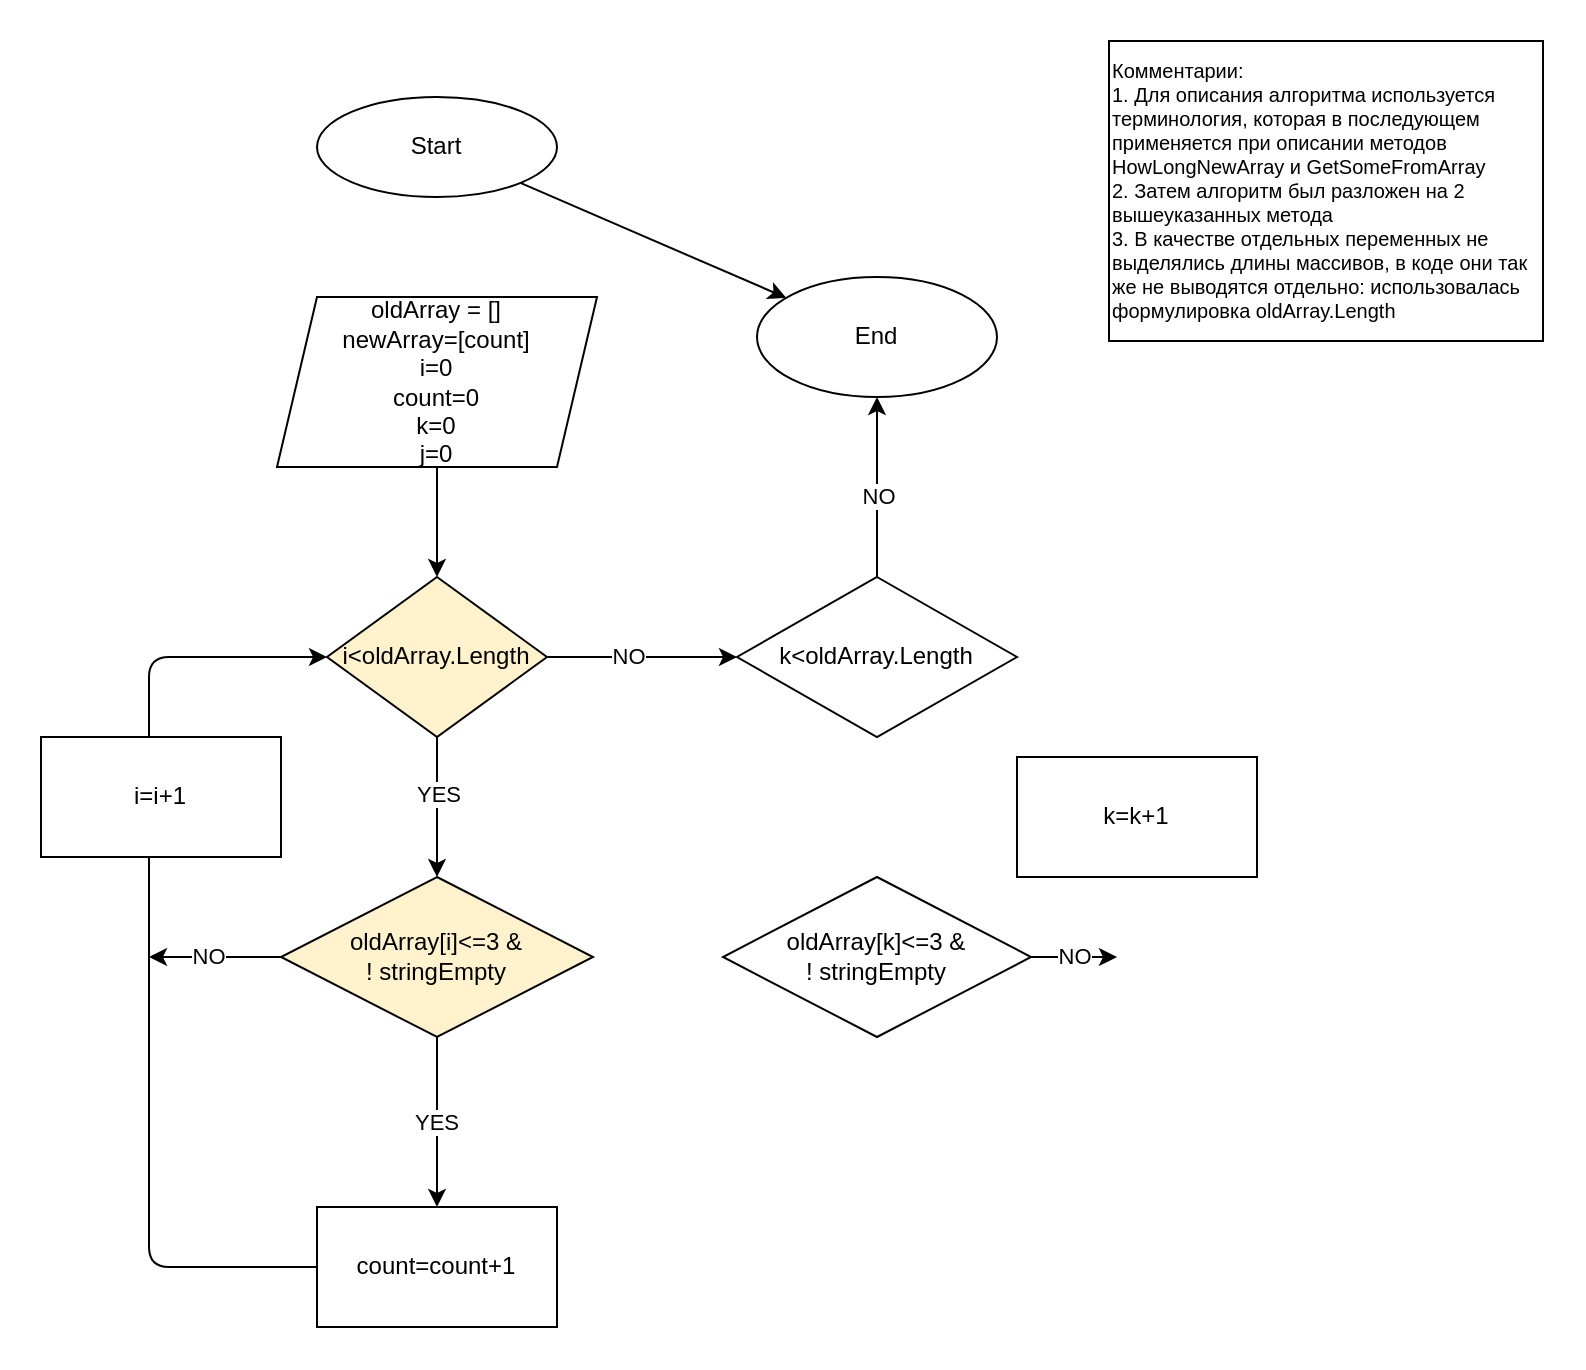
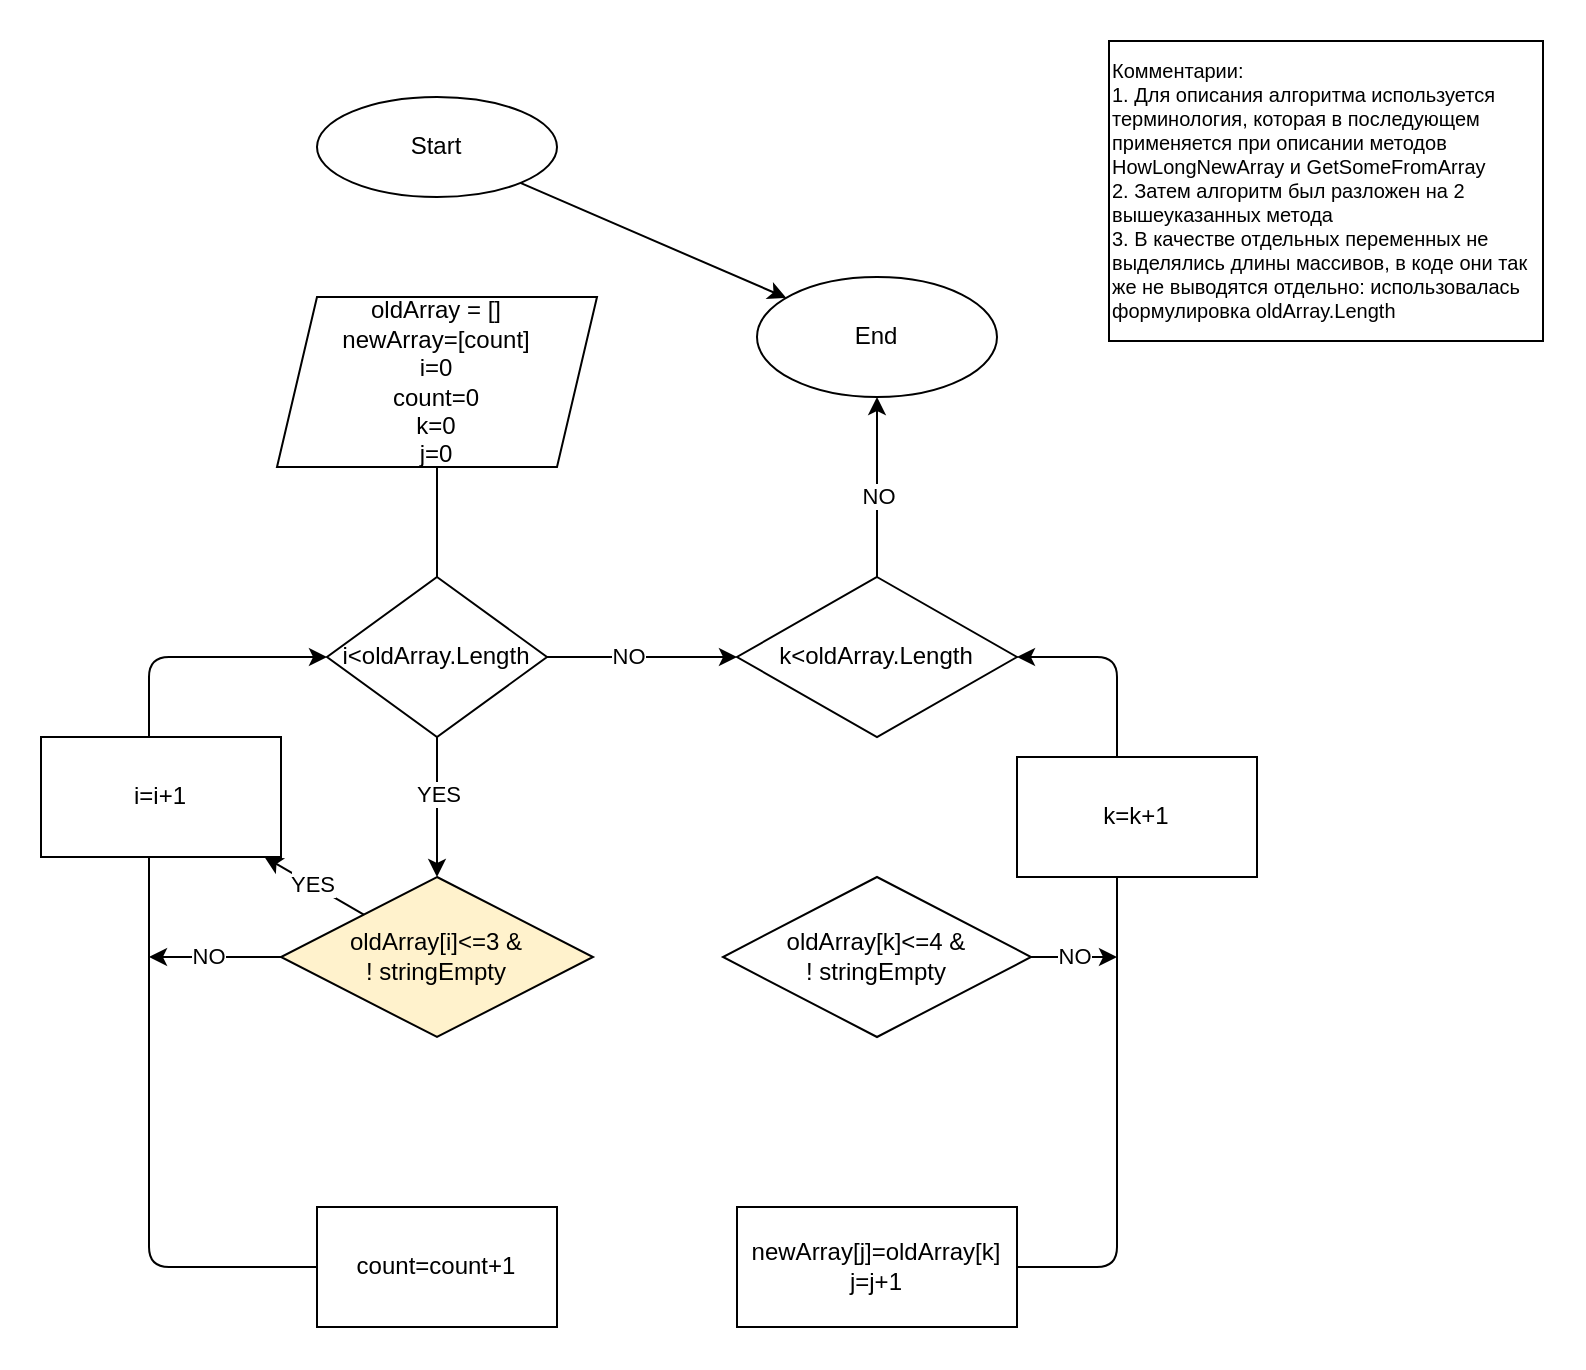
(437, 562) -> (437, 567)
(437, 657) -> (437, 657)
(877, 957) -> (877, 957)
(437, 1115) -> (320, 889)
none -> (1117, 1115)
none -> (877, 1267)
